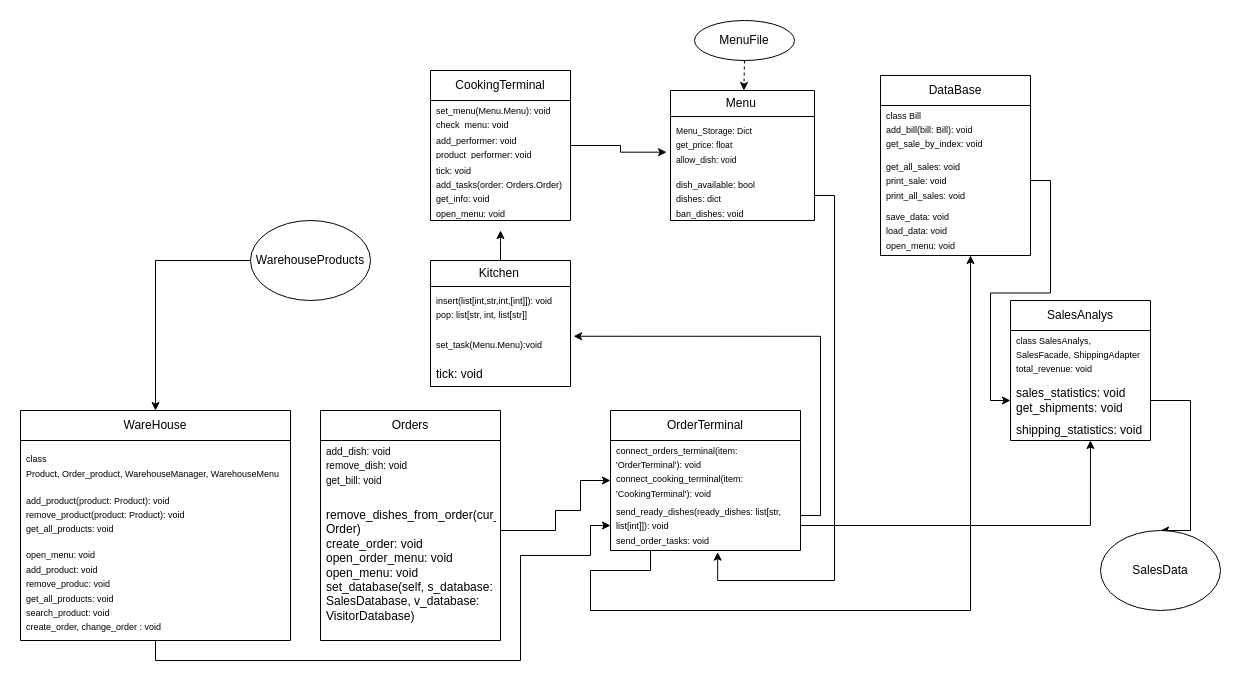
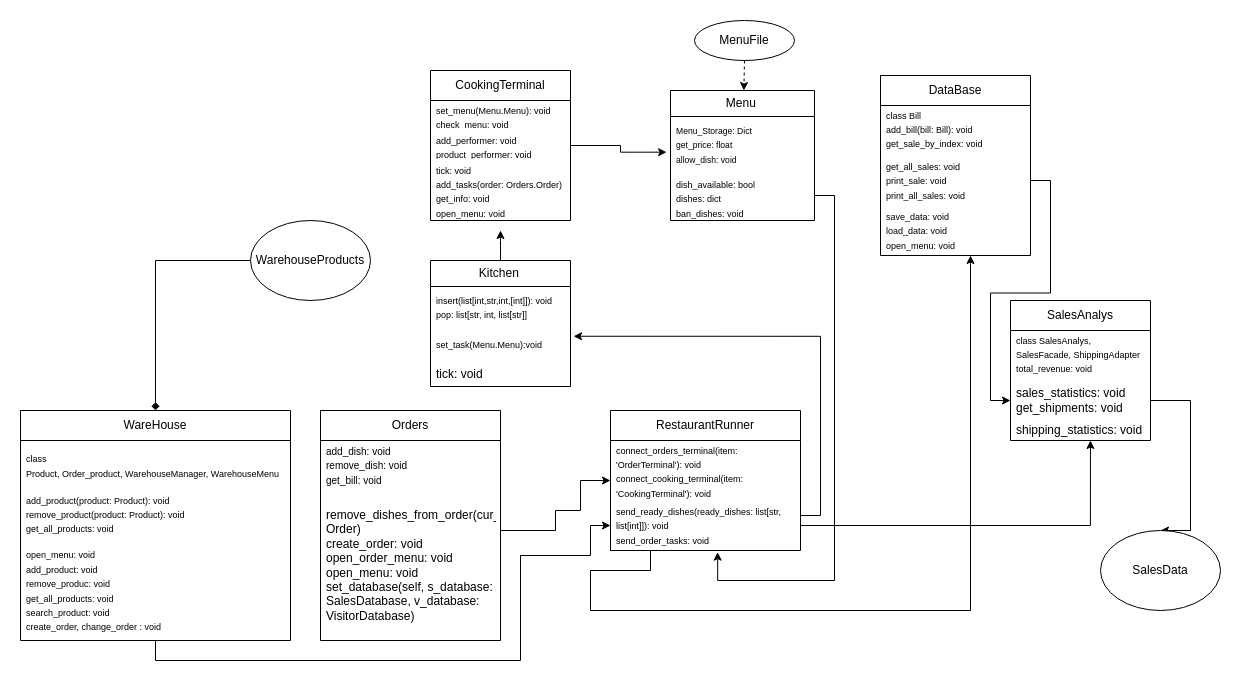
(156, 402) -> (156, 401)
(706, 426) -> (706, 426)
